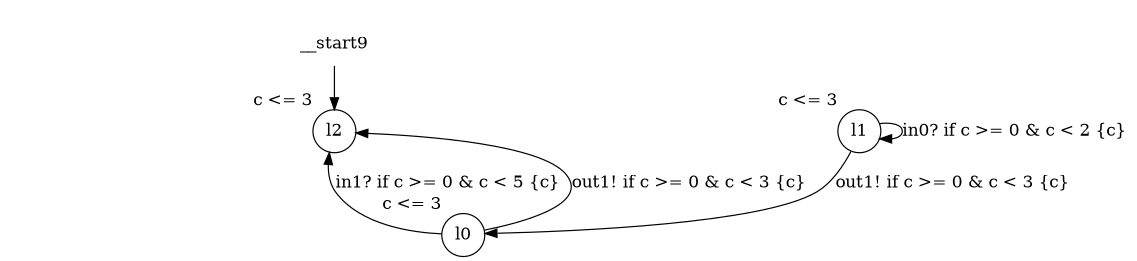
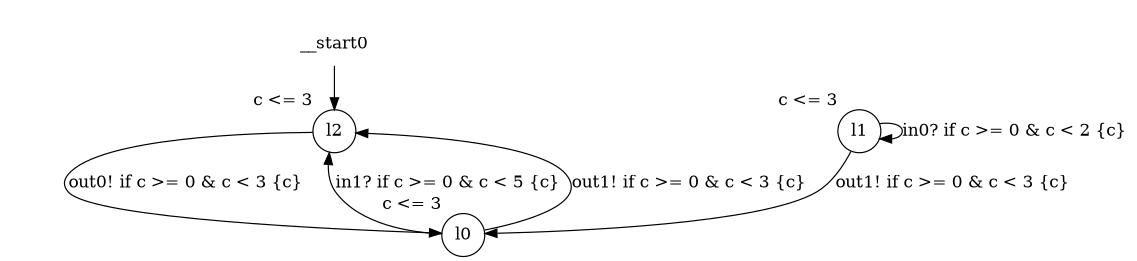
(334, 44) -> (334, 44)
none -> (112, 207)
